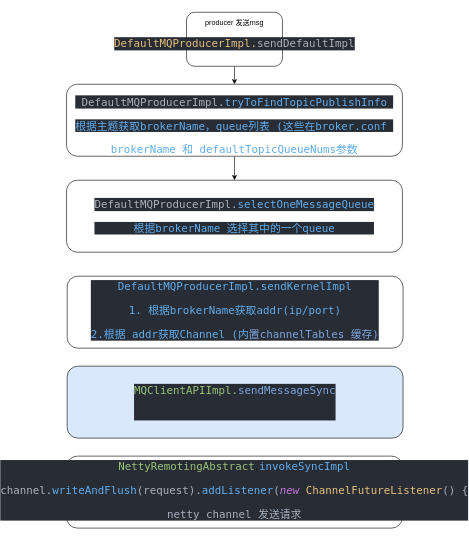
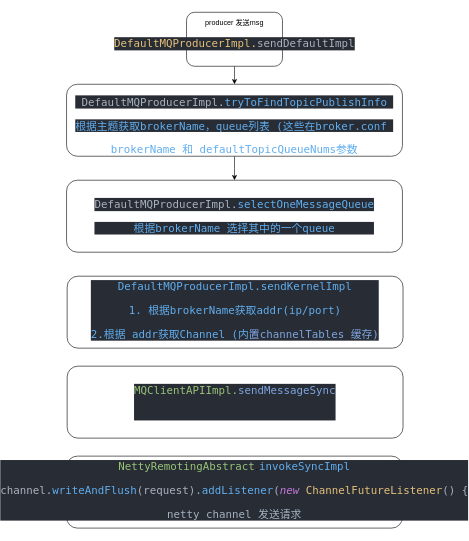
(235, 402) -> (235, 402)
